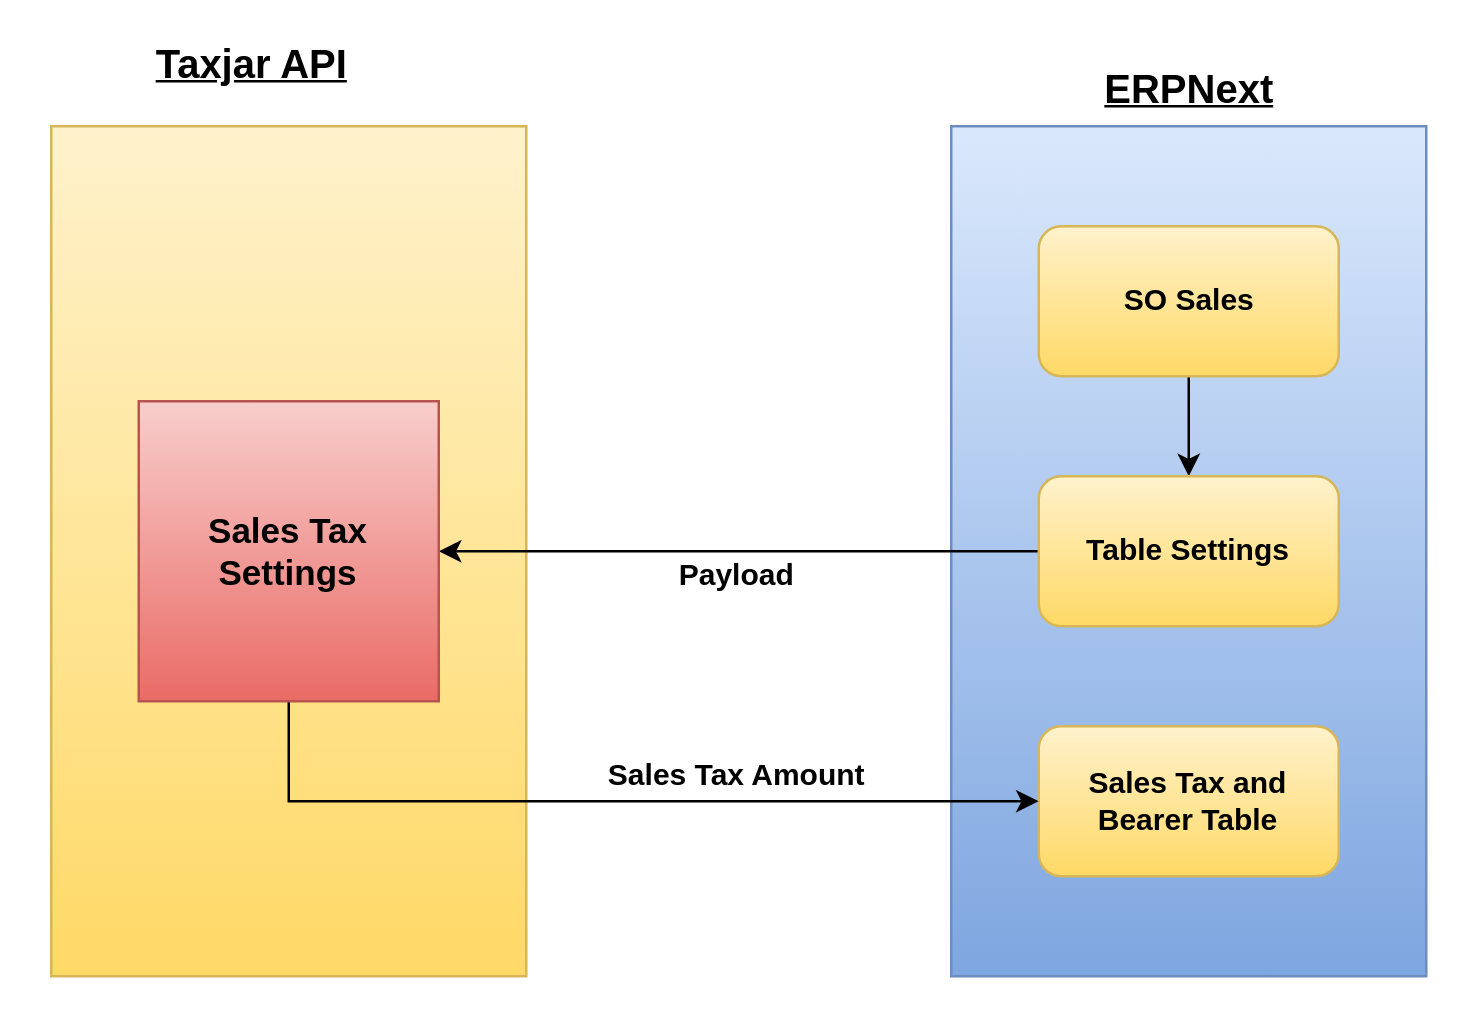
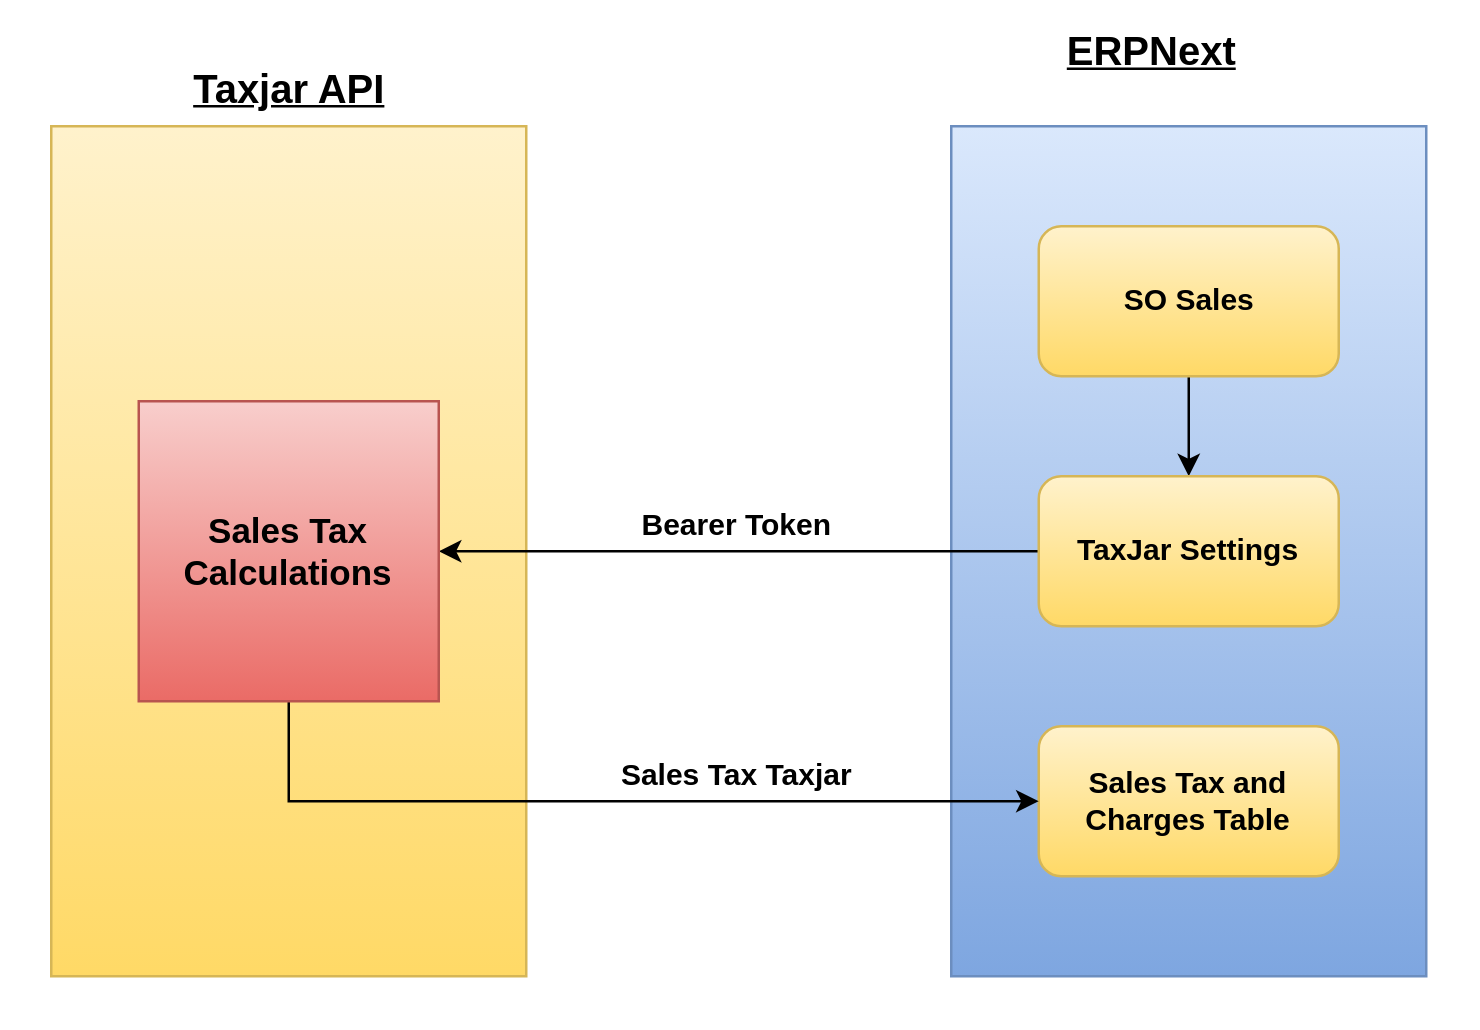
(251, 64) -> (289, 89)
(1189, 89) -> (1151, 51)
none -> (738, 526)
(289, 551) -> (289, 551)
(1189, 551) -> (1189, 551)
(738, 576) -> none
(738, 776) -> (738, 776)
(1189, 801) -> (1189, 801)
